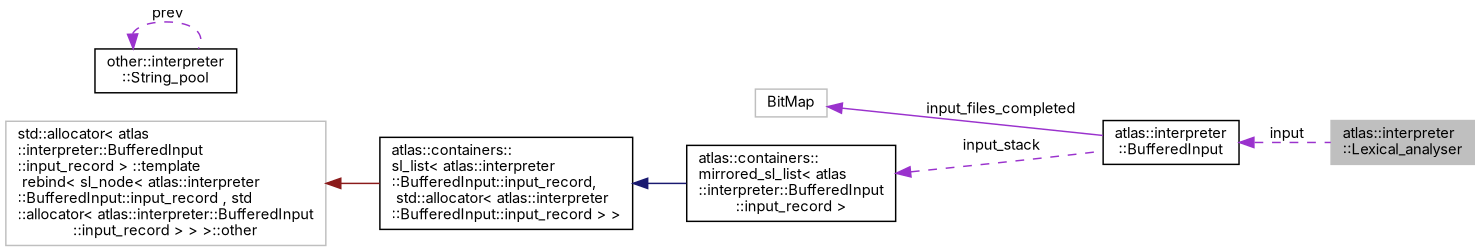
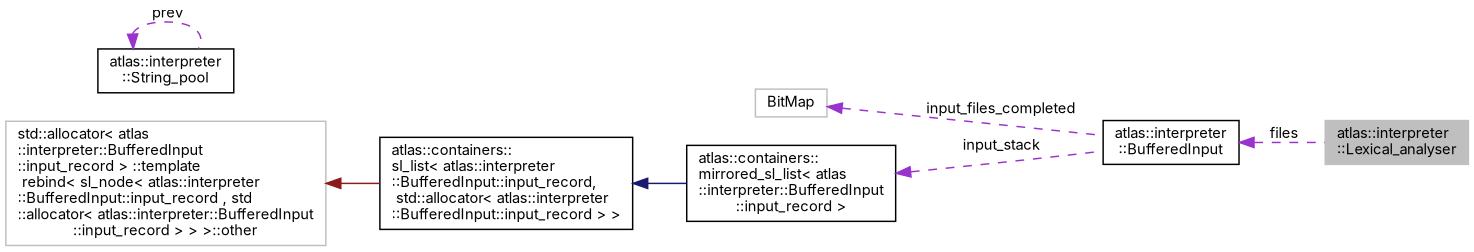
(166, 71) -> (166, 71)
(972, 122) -> (972, 122)
(1285, 134) -> (1282, 134)
